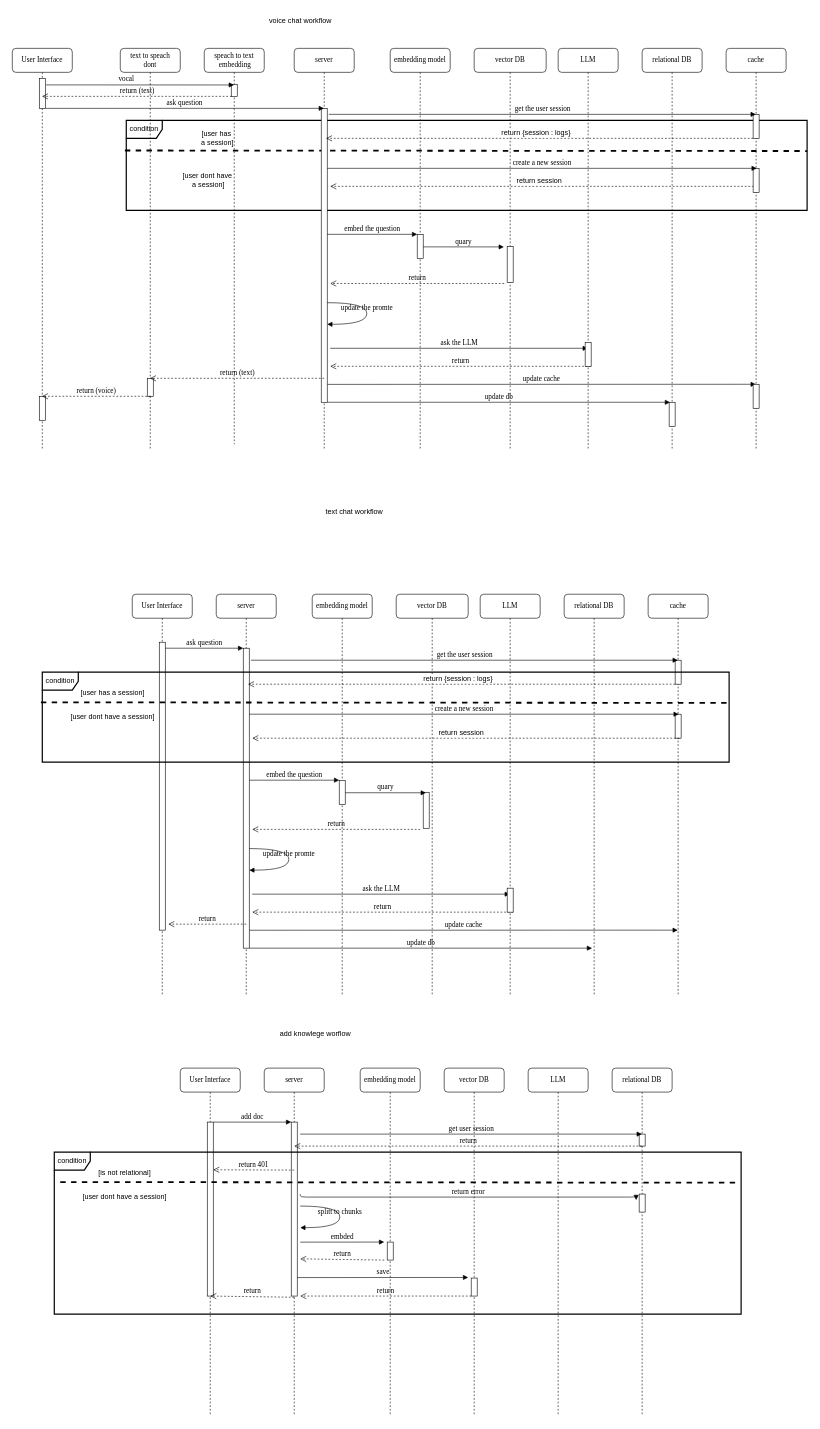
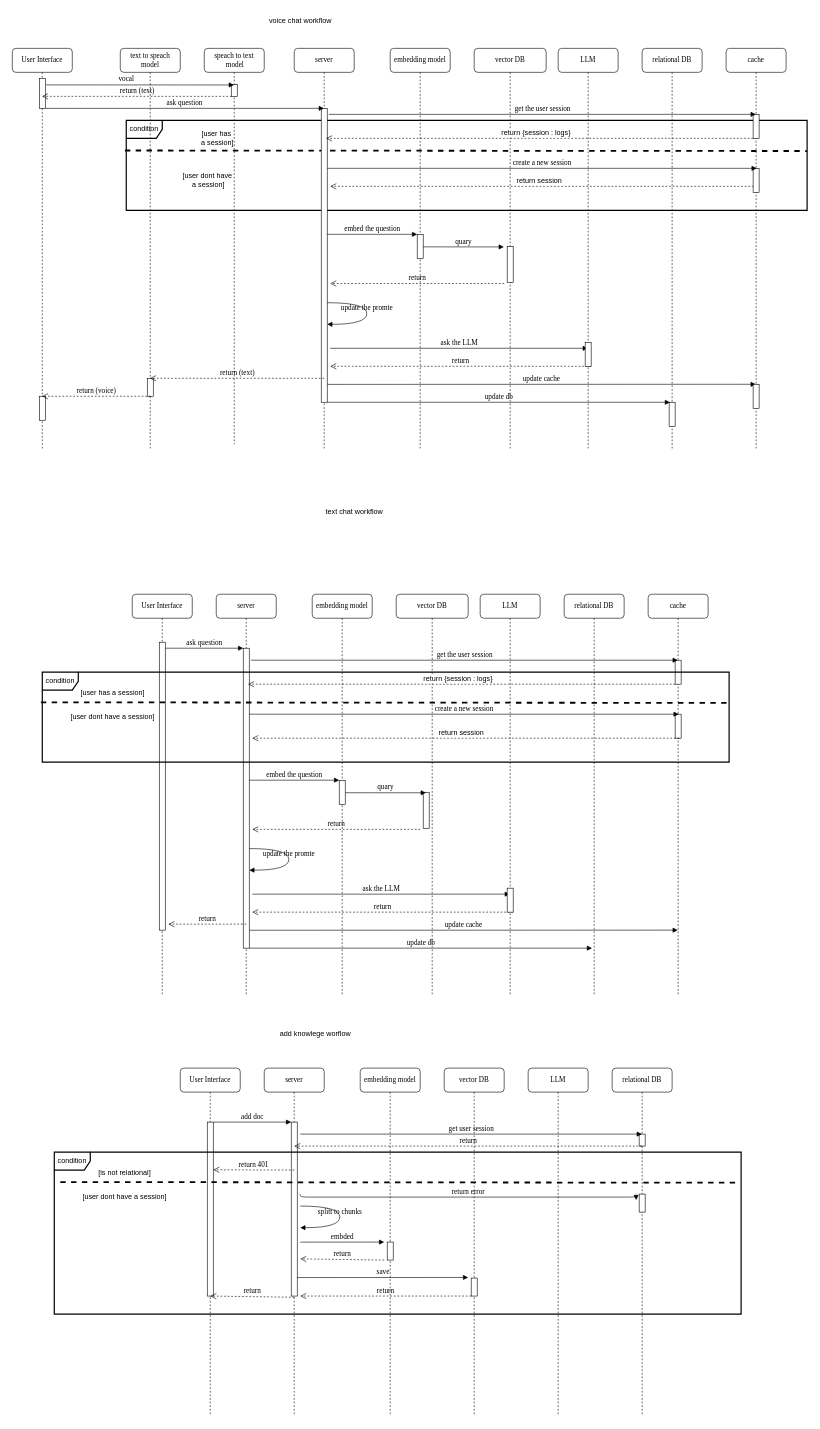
(150, 60) -> (150, 60)
(234, 60) -> (234, 60)
